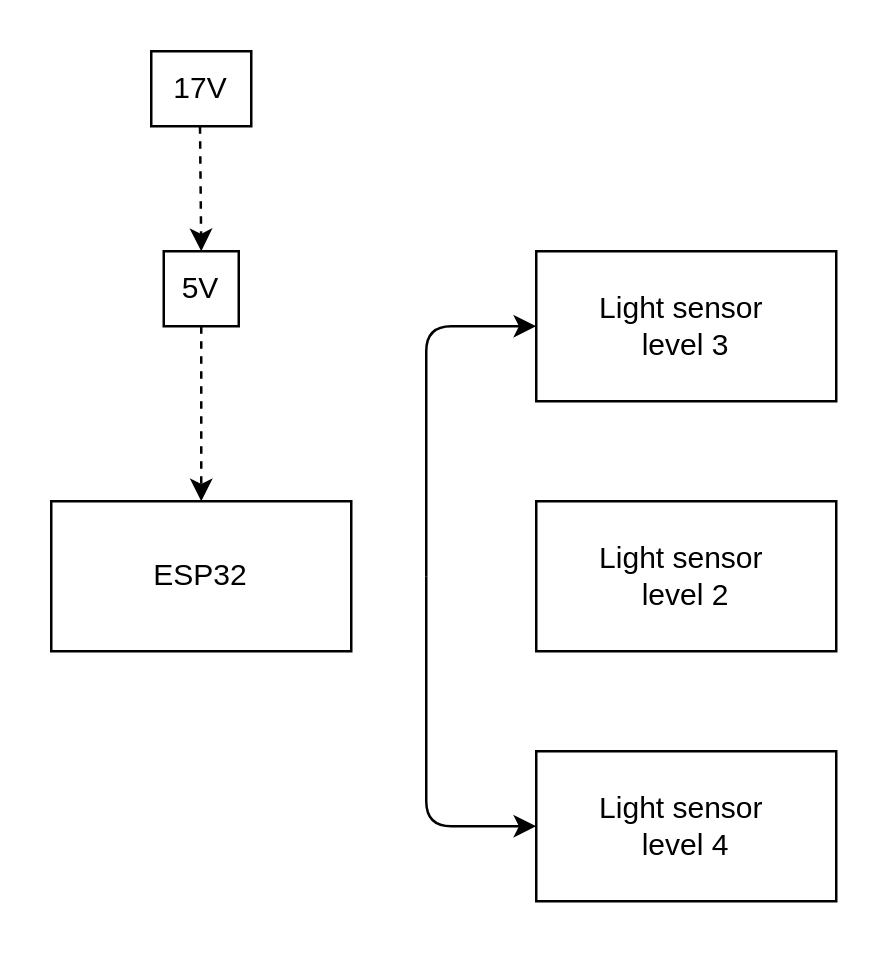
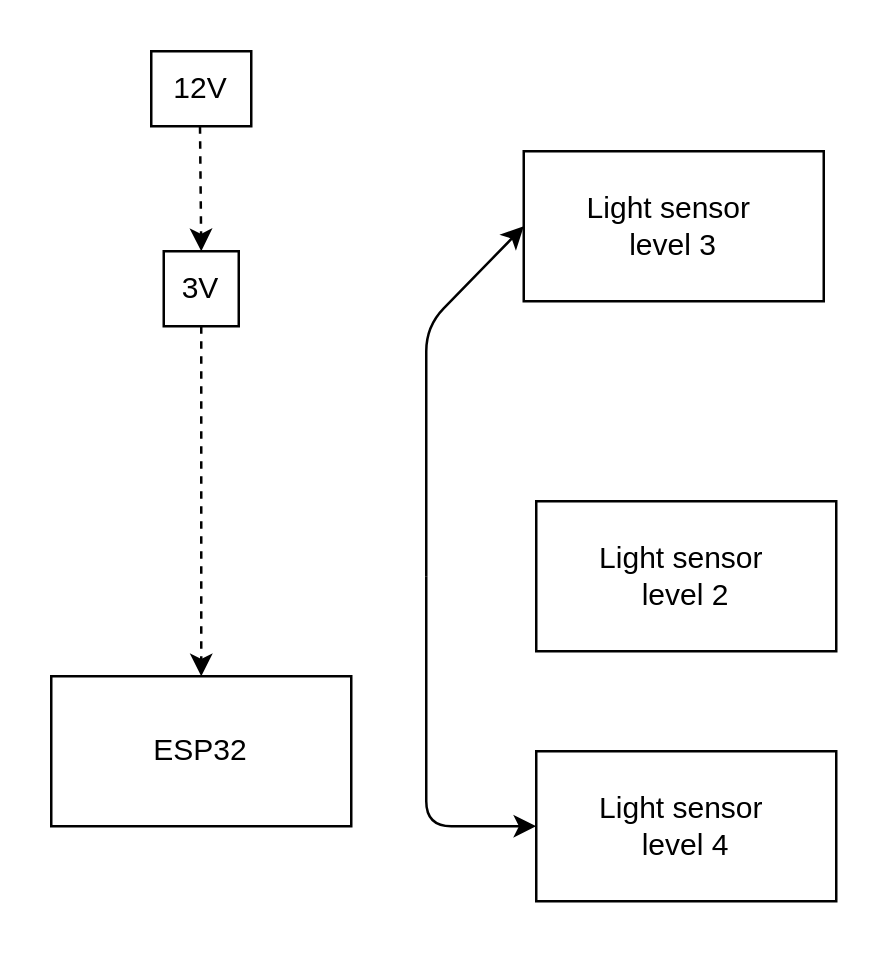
(201, 89) -> (201, 89)
(201, 289) -> (201, 289)
(686, 326) -> (674, 226)
(201, 576) -> (201, 751)
